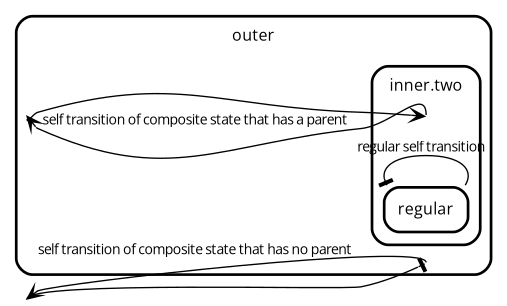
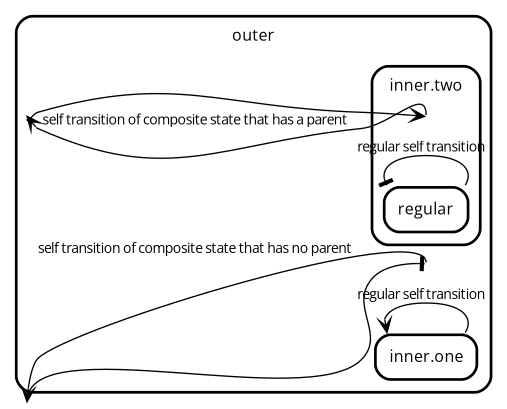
none -> (426, 357)
